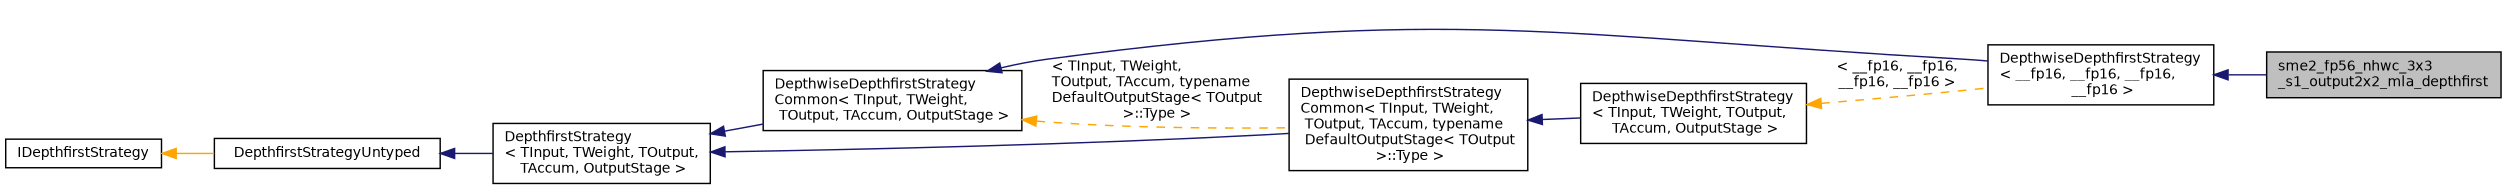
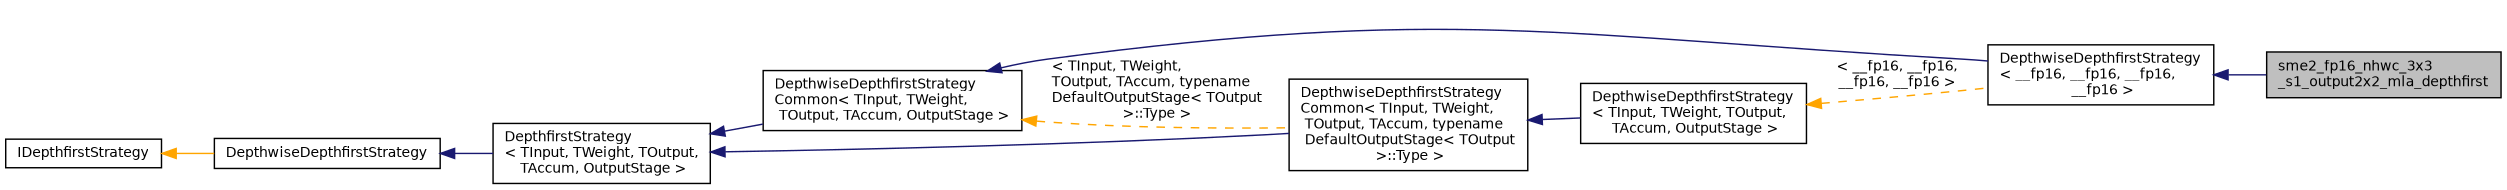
(2384, 75) -> (2384, 75)
(327, 153) -> (327, 153)
